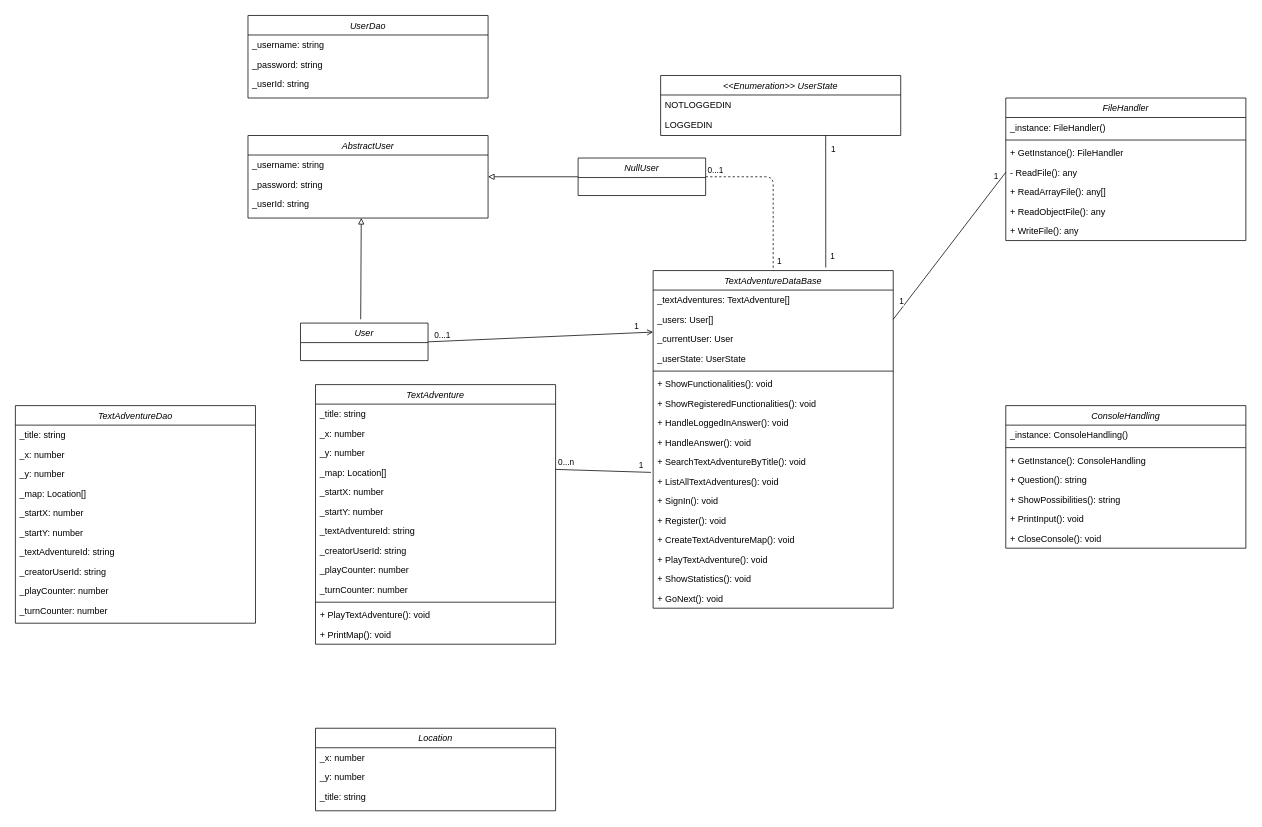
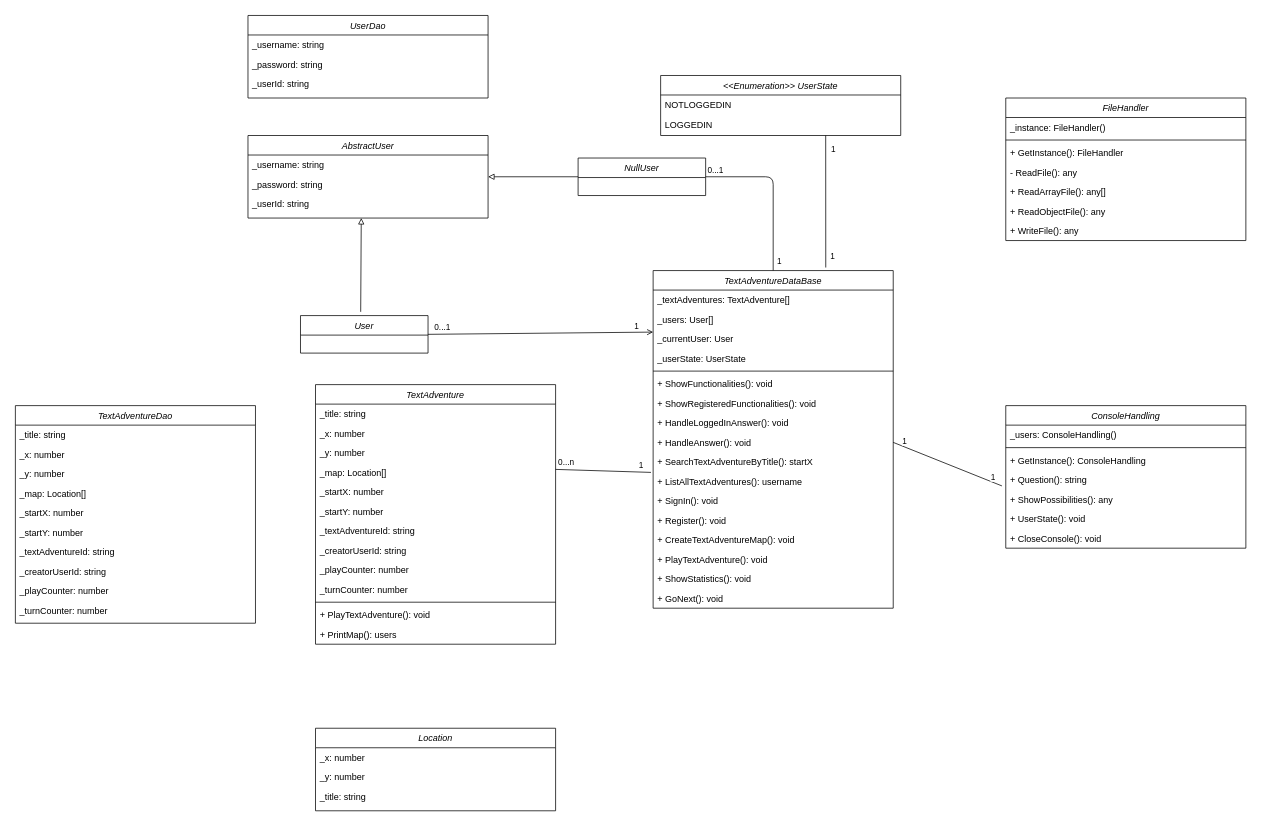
(773, 193) -> (773, 193)
(948, 247) -> none
(364, 342) -> (364, 334)
(1073, 435) -> (1067, 435)
(741, 462) -> (747, 462)
none -> (948, 464)
(727, 482) -> (738, 482)
(1072, 500) -> (1066, 500)
(1054, 519) -> (1053, 519)
(359, 635) -> (363, 635)
